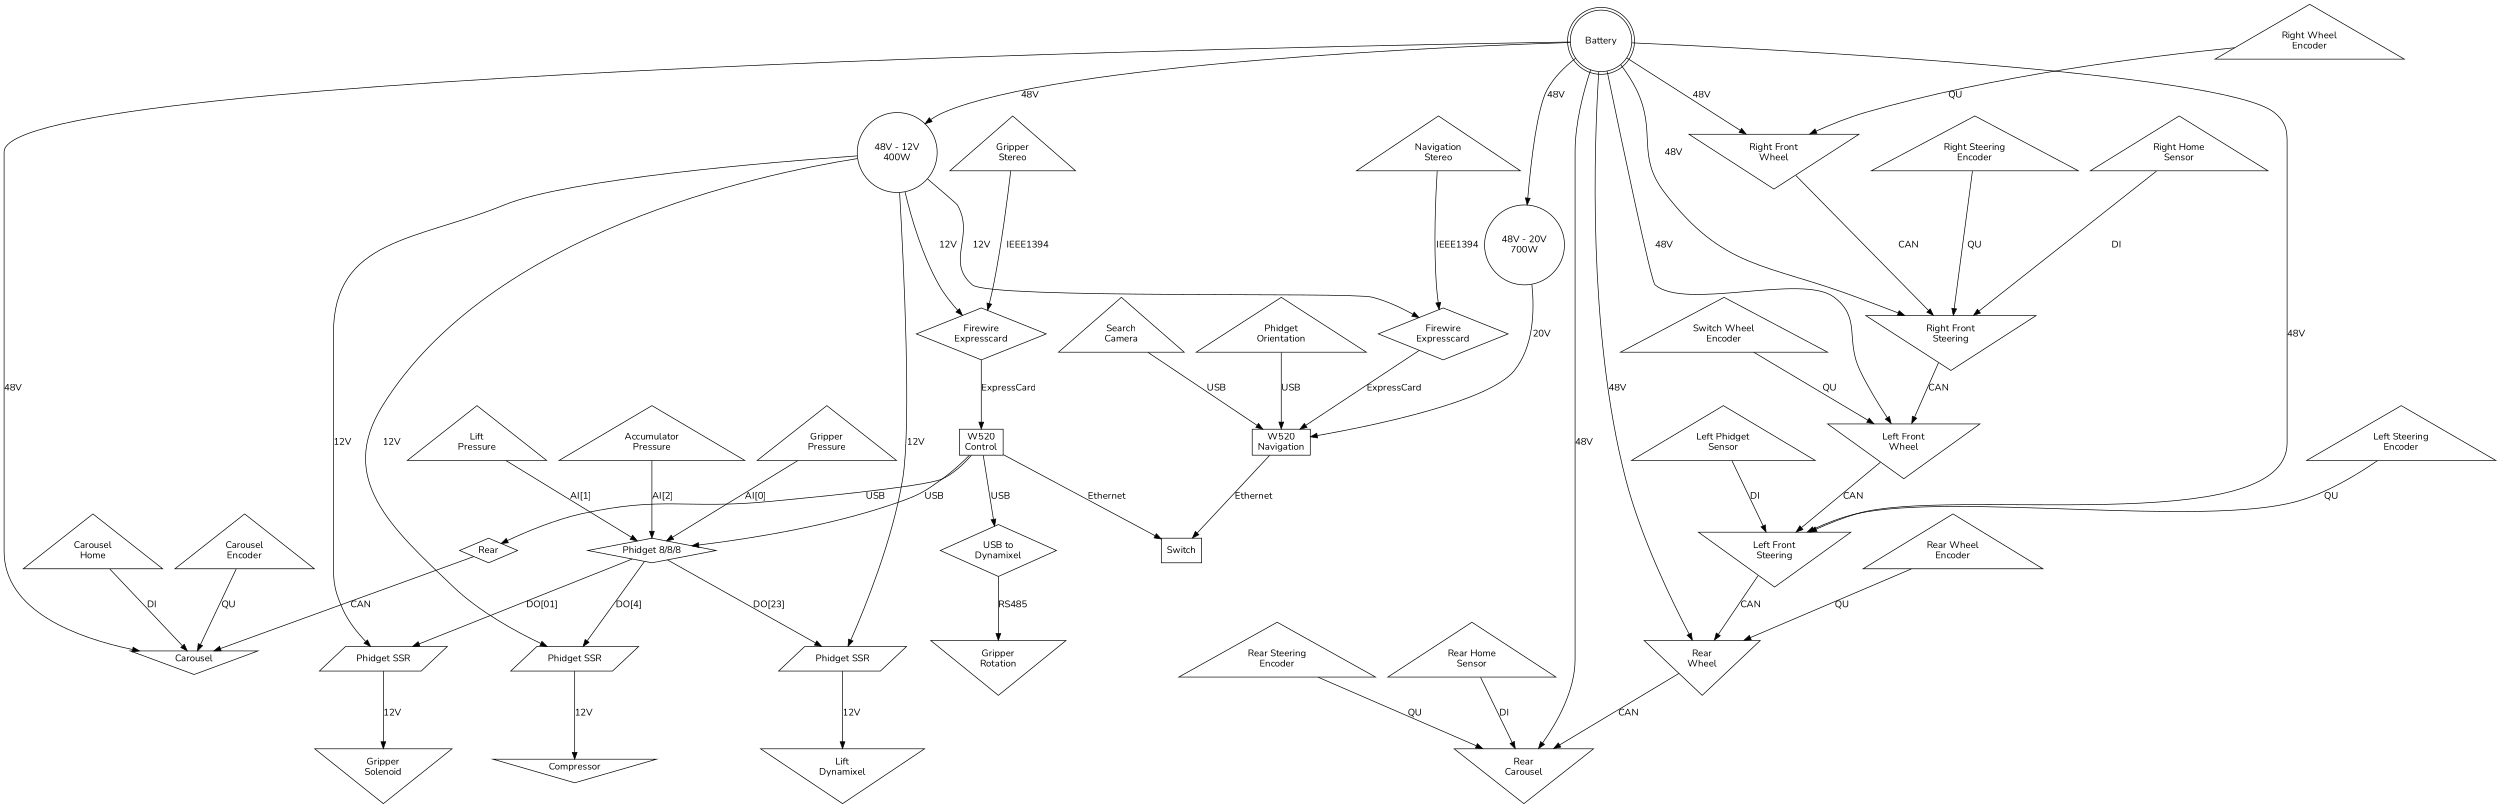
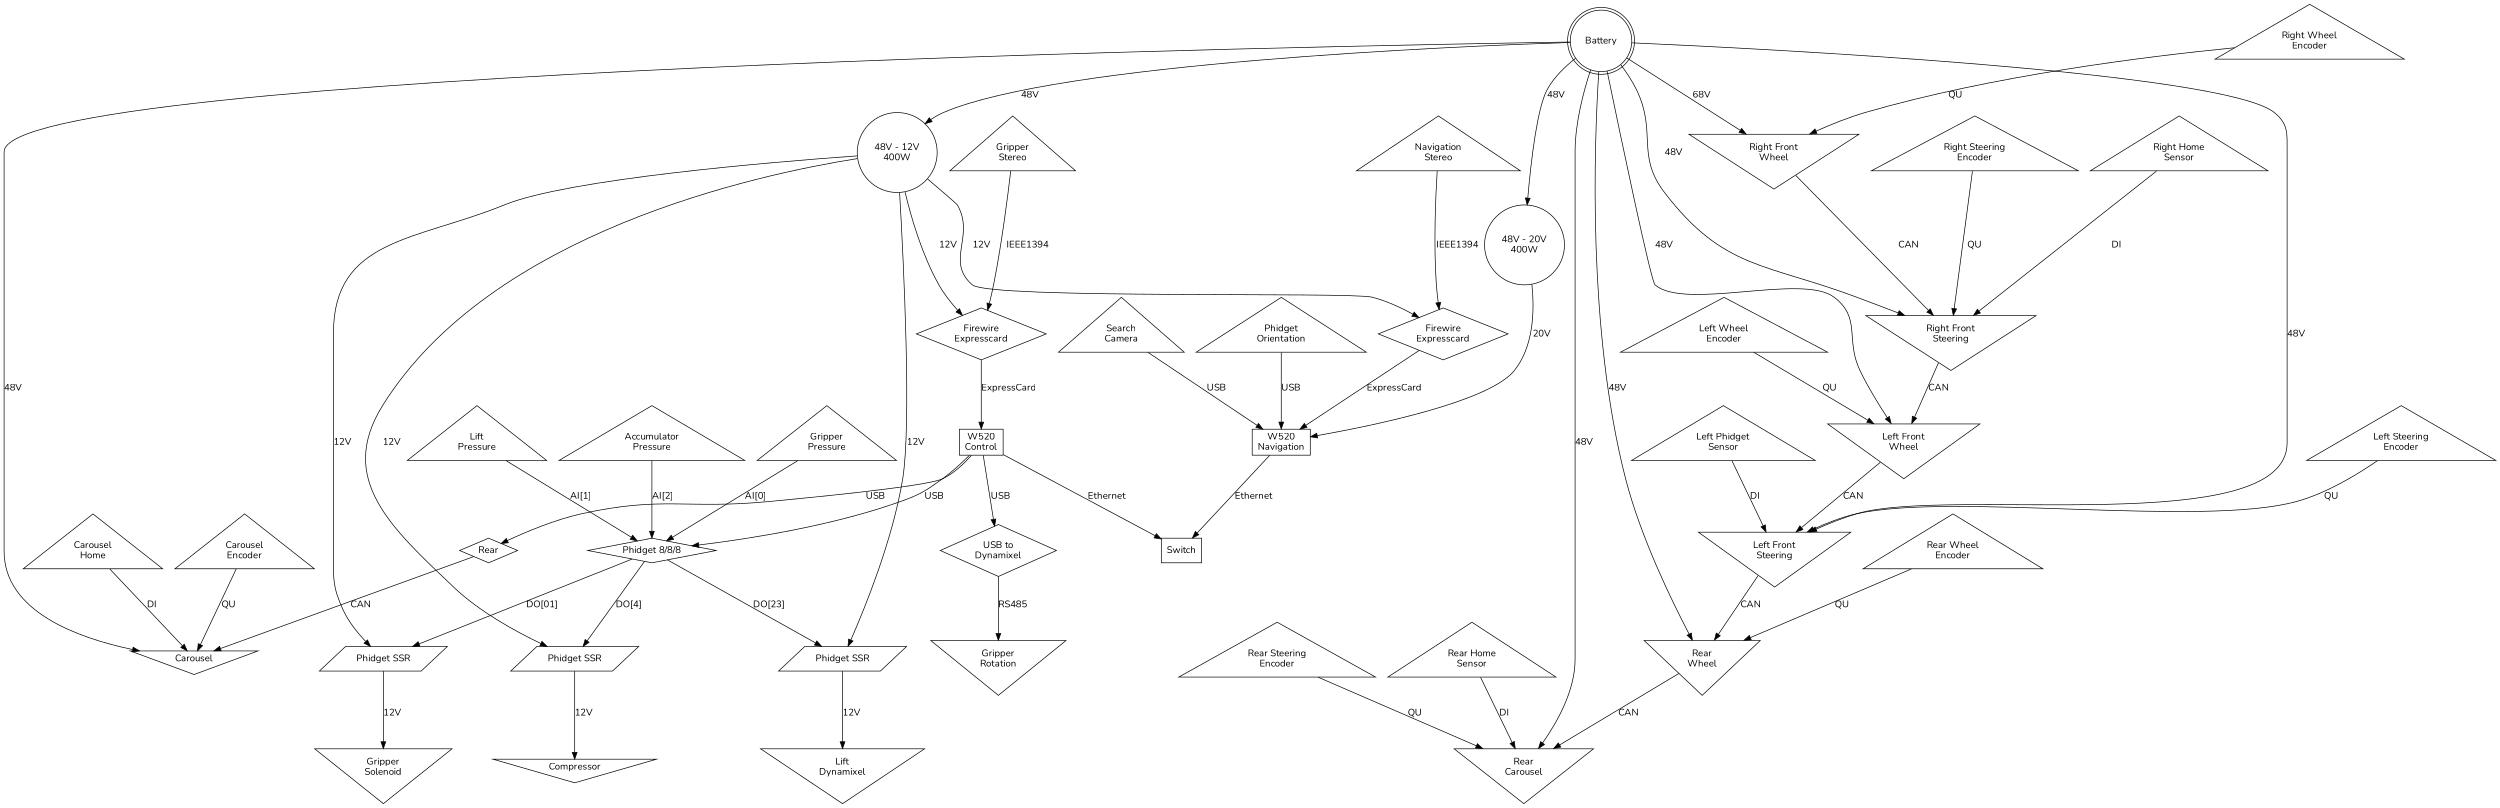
(1702, 95) -> (1702, 95)
(1525, 245) -> (1525, 245)
(1724, 334) -> (1724, 334)
